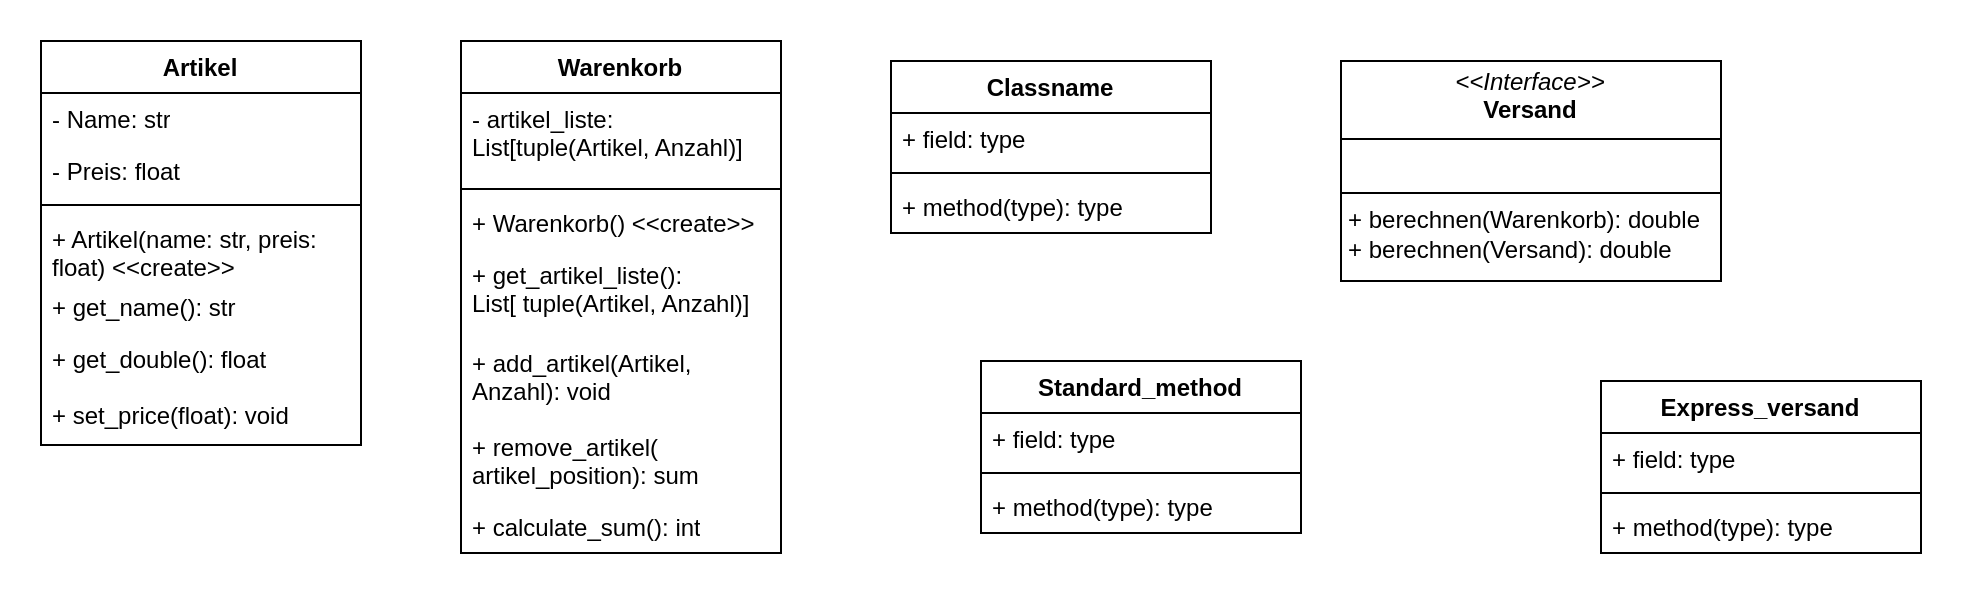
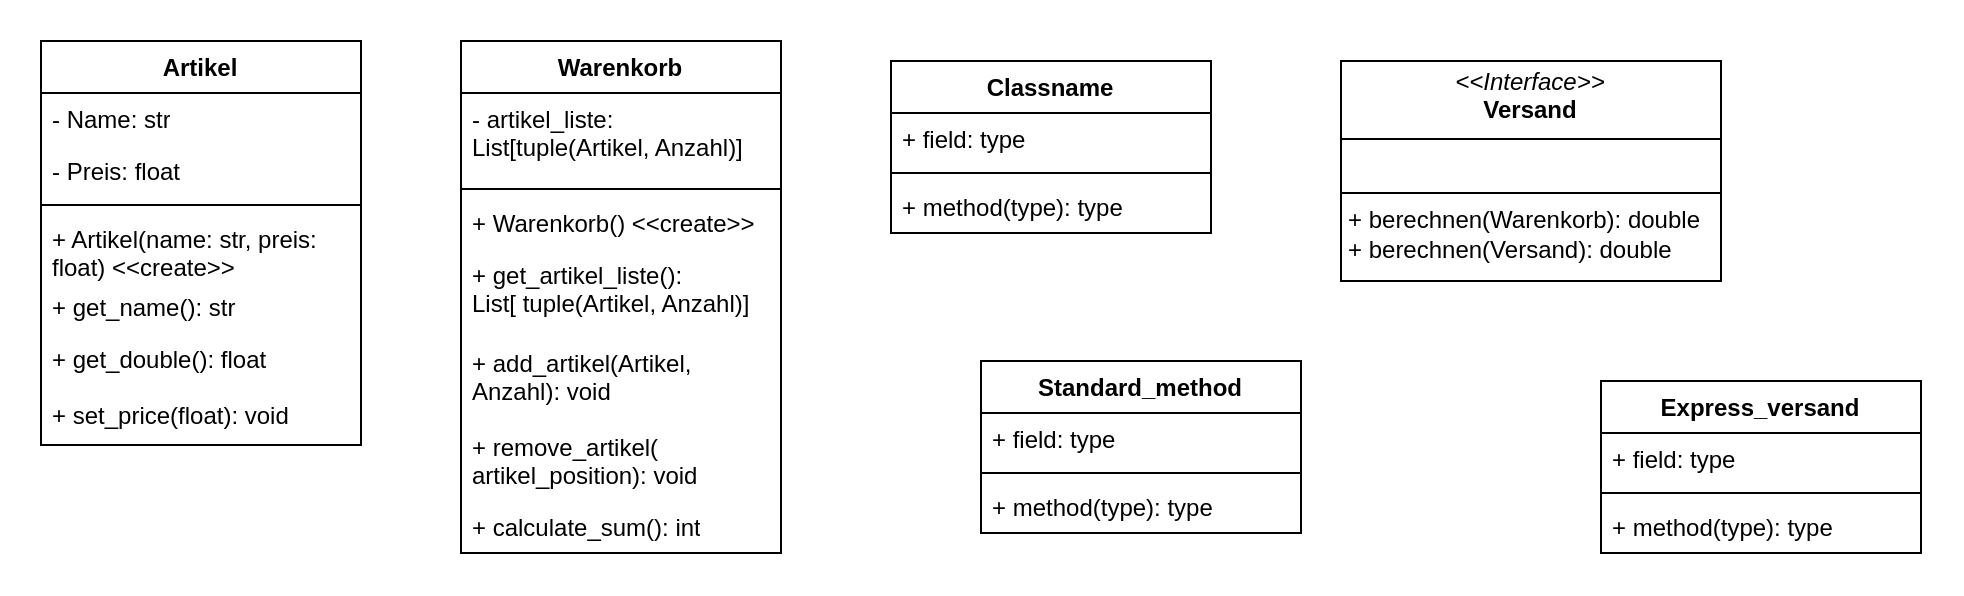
(623, 464) -> (623, 464)
